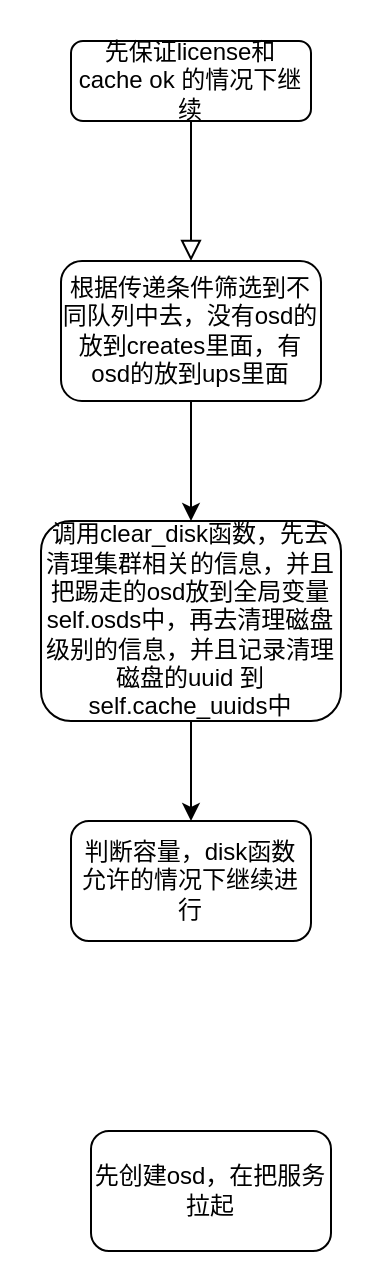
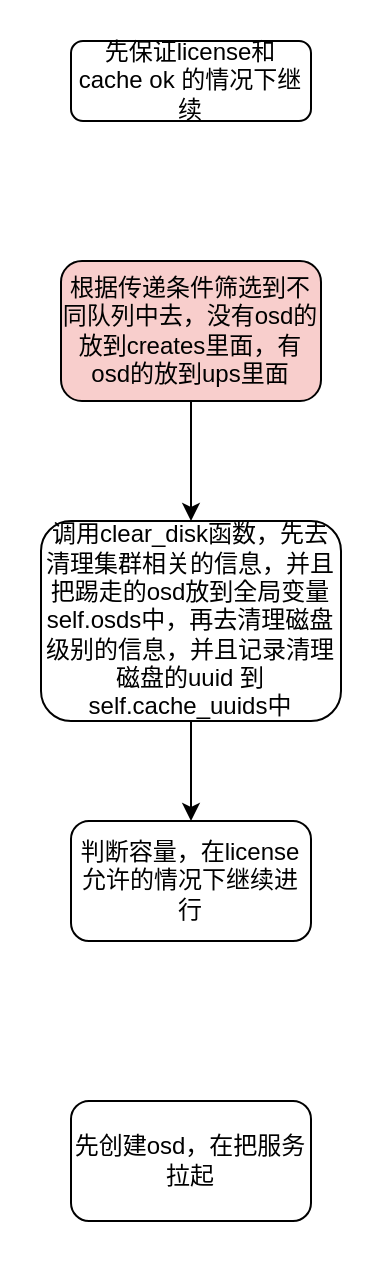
(191, 180) -> none
(191, 331) -> (191, 331)
(191, 881) -> (191, 881)
(211, 1191) -> (191, 1161)
